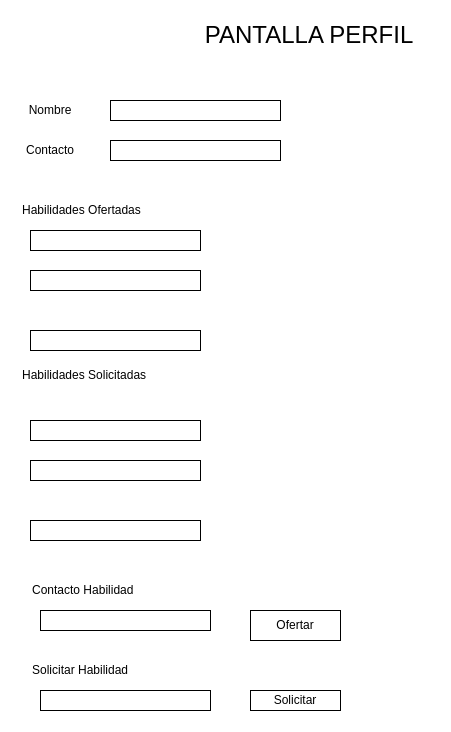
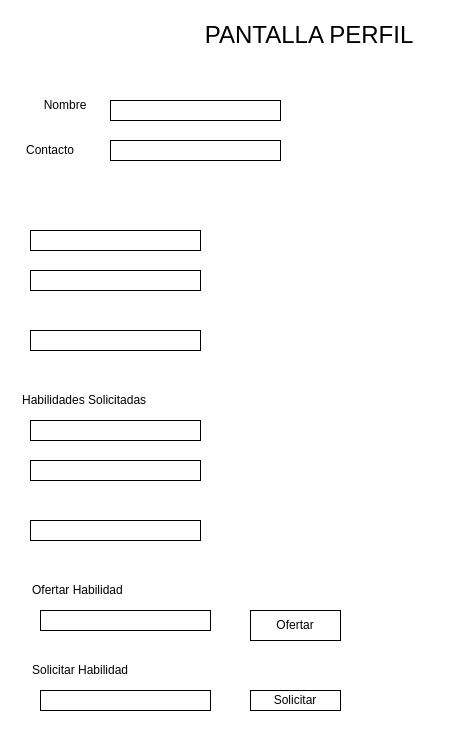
(51, 111) -> (66, 106)
(141, 211) -> none
(141, 376) -> (141, 401)
(87, 591) -> (83, 591)
